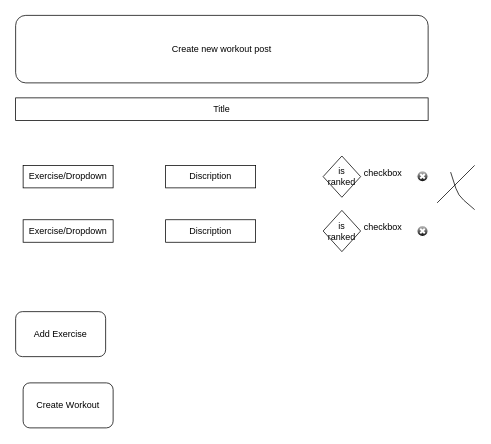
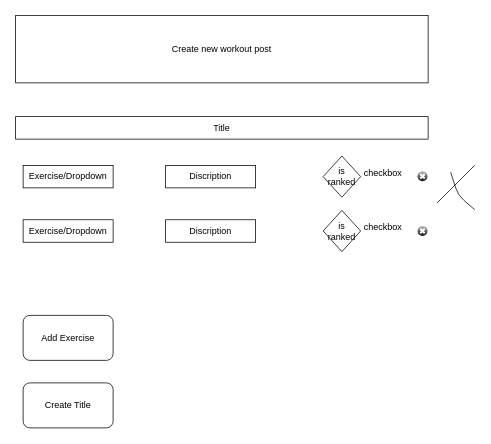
(222, 49) -> (222, 49)
(222, 109) -> (222, 128)
(60, 334) -> (68, 338)
(68, 405) -> (68, 405)
